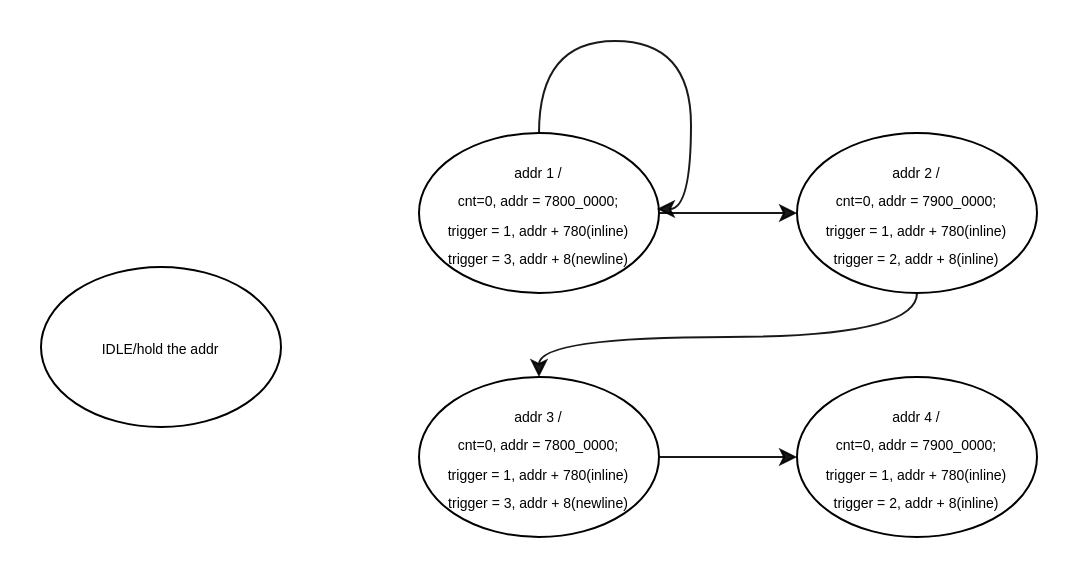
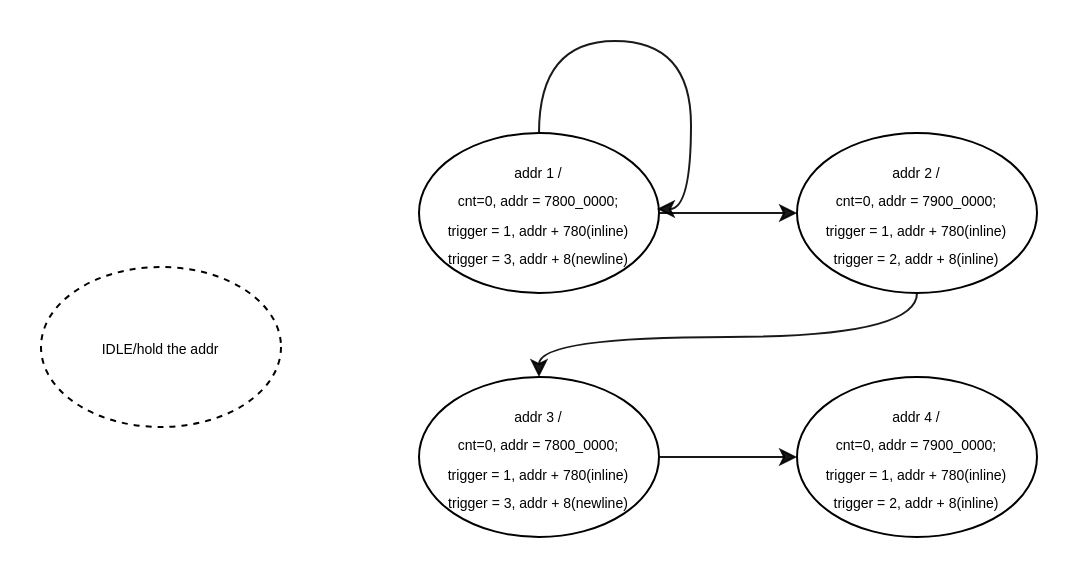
(161, 347) -> (161, 347)
